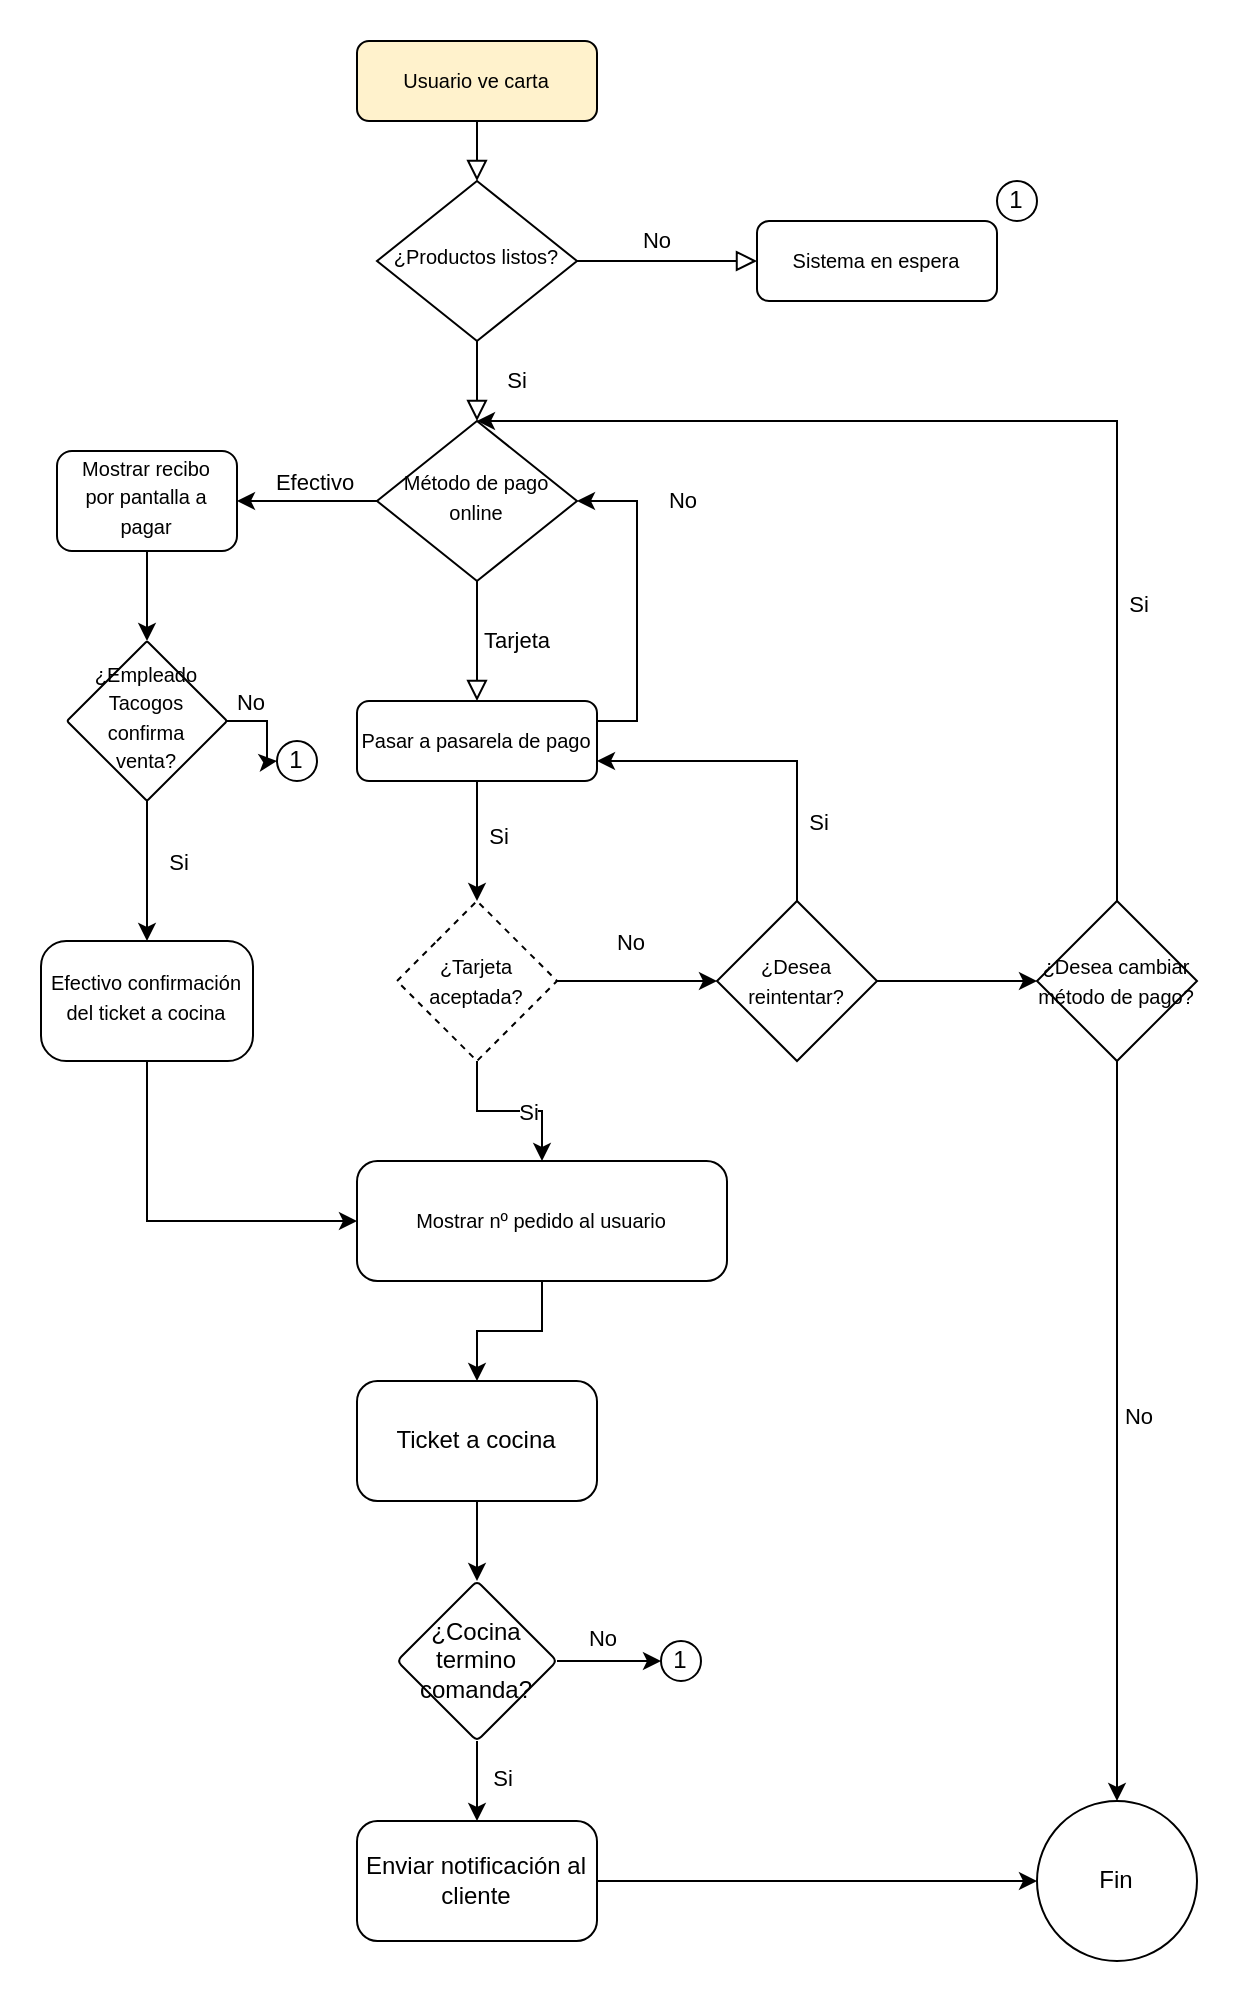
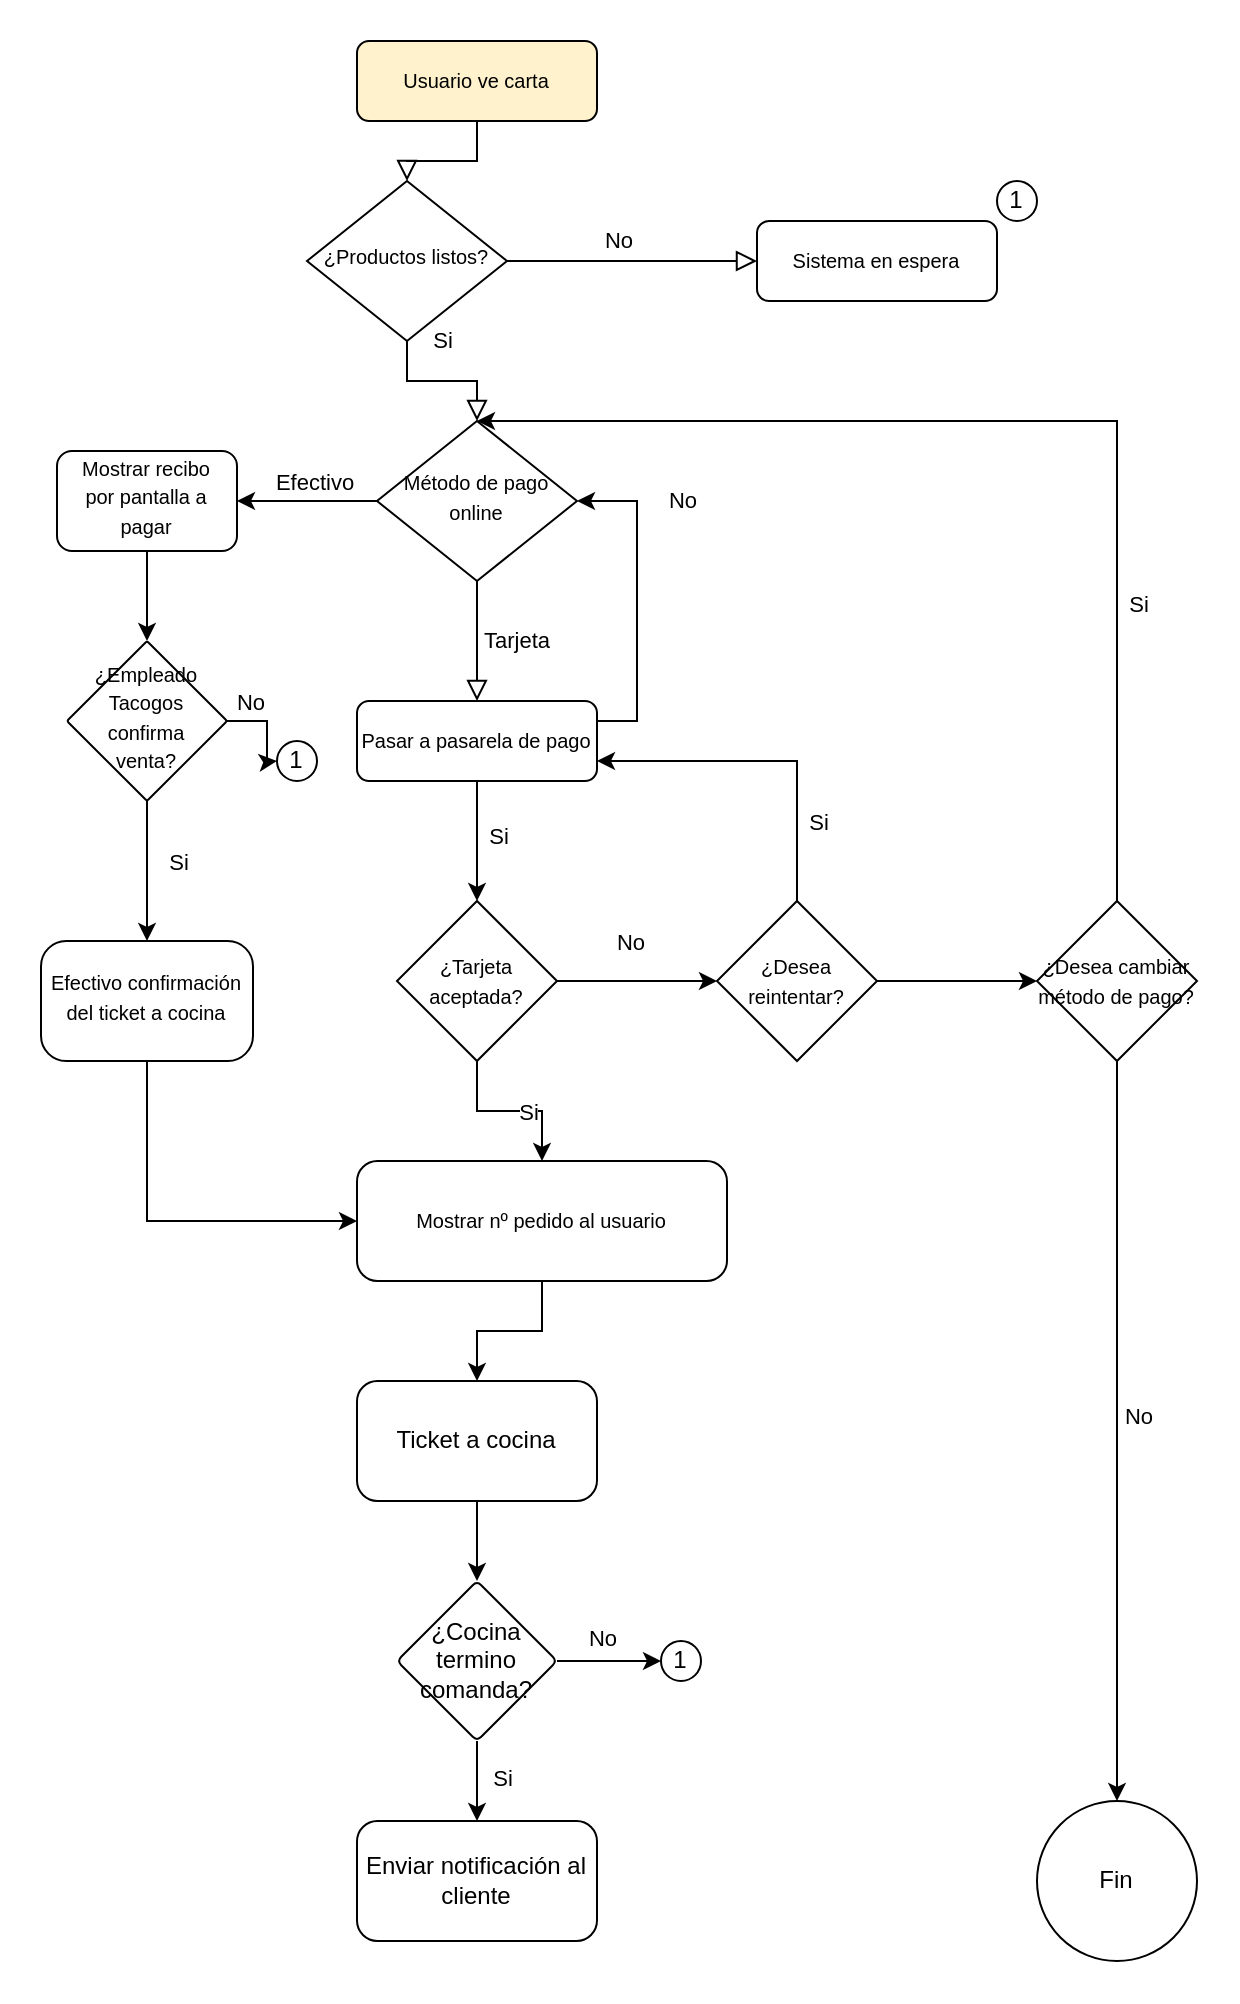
(477, 261) -> (407, 261)
(477, 981) -> (477, 981)
(810, 1881) -> none
